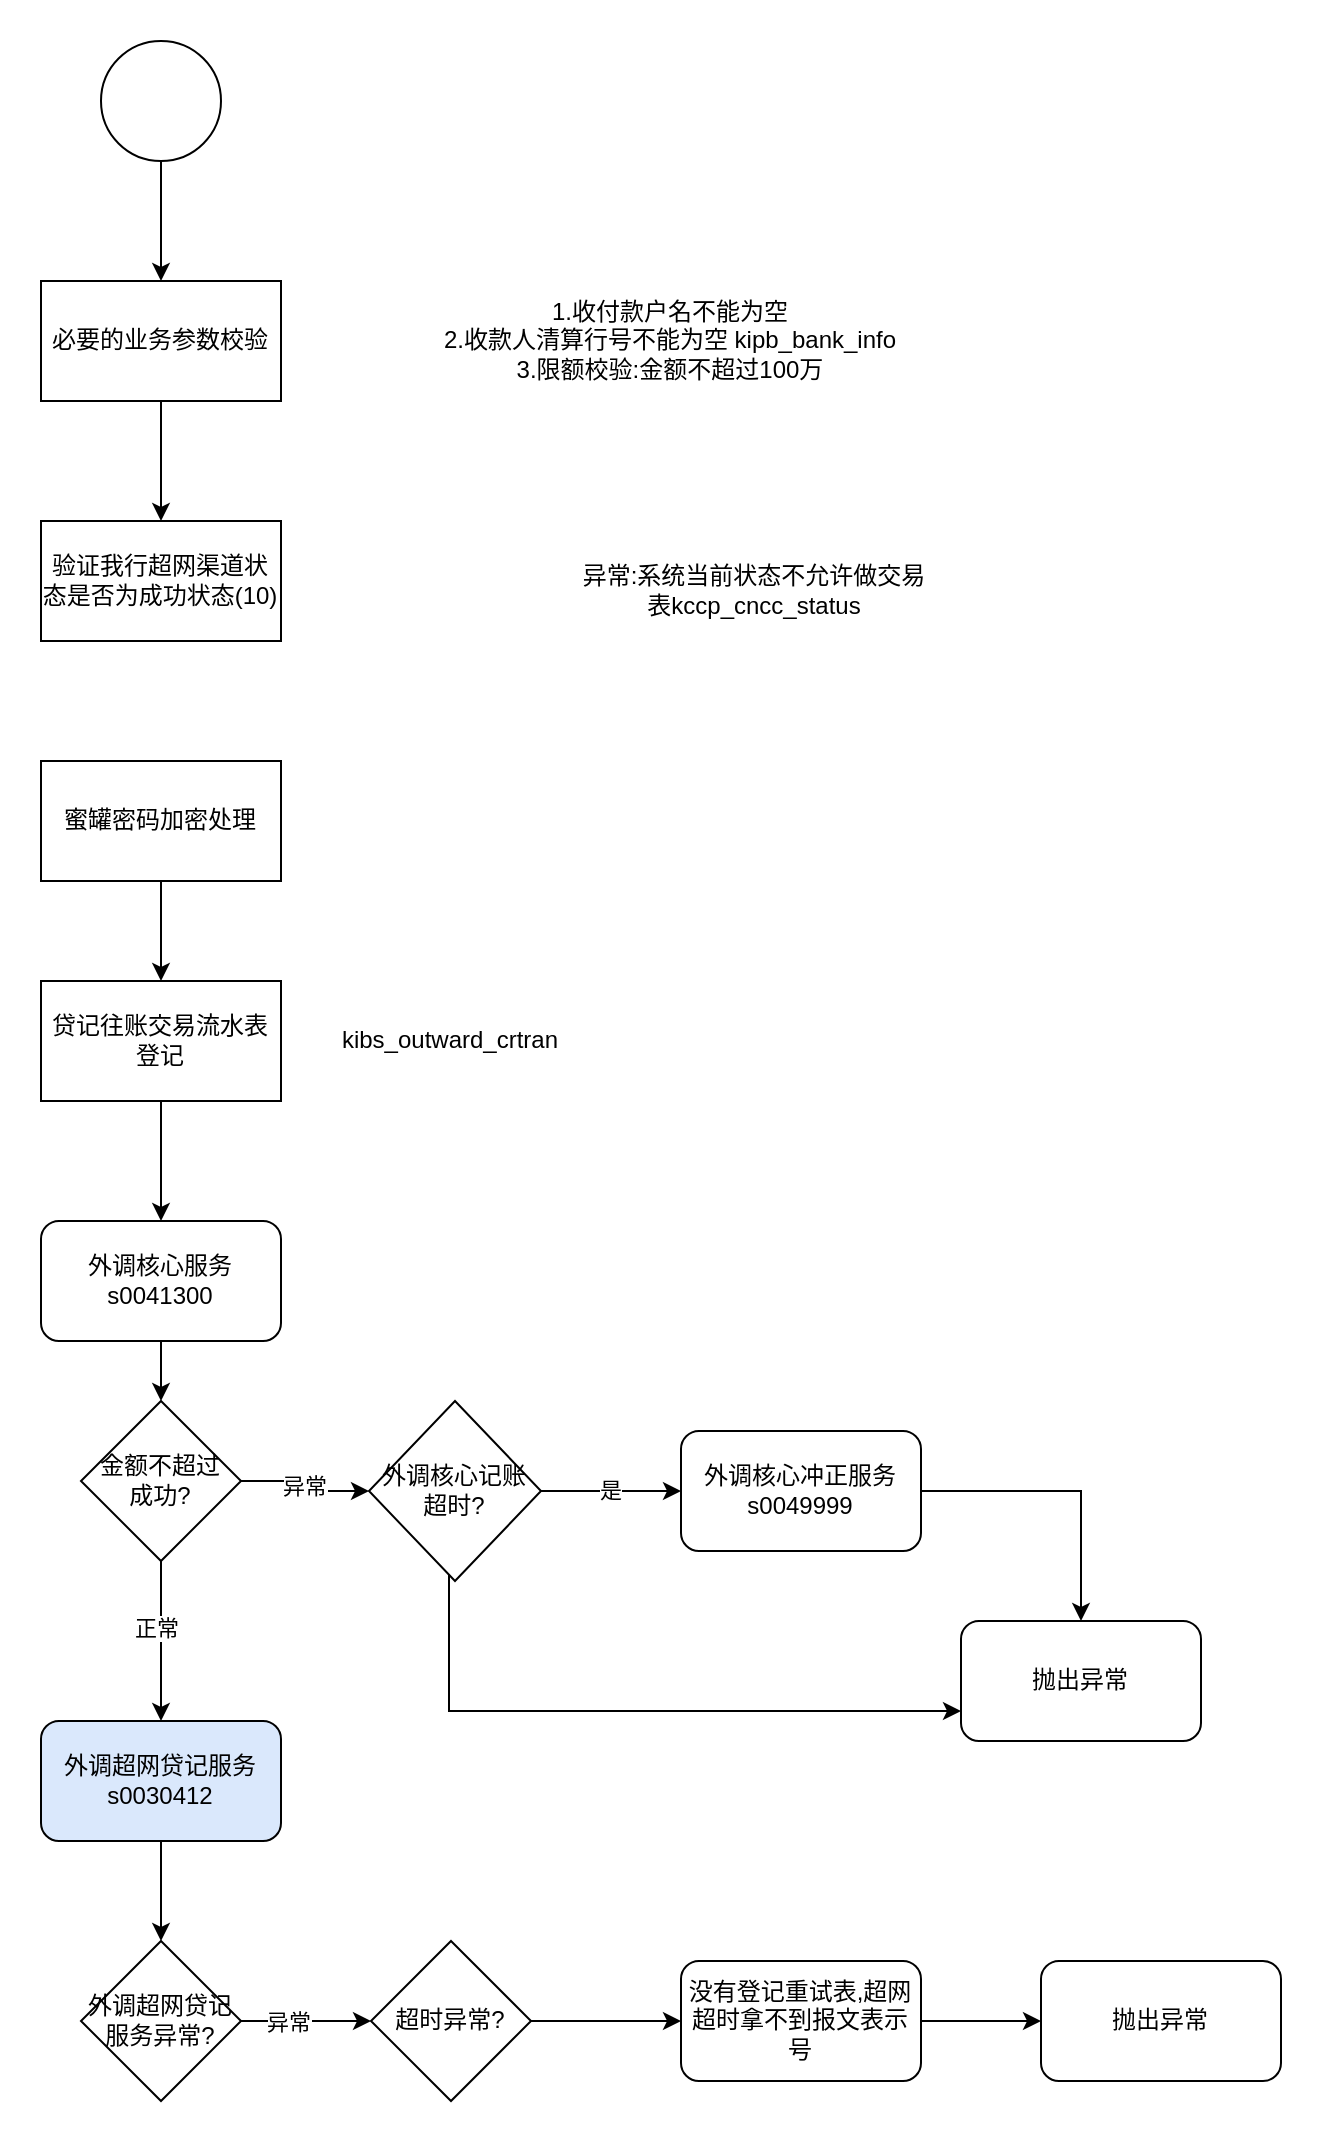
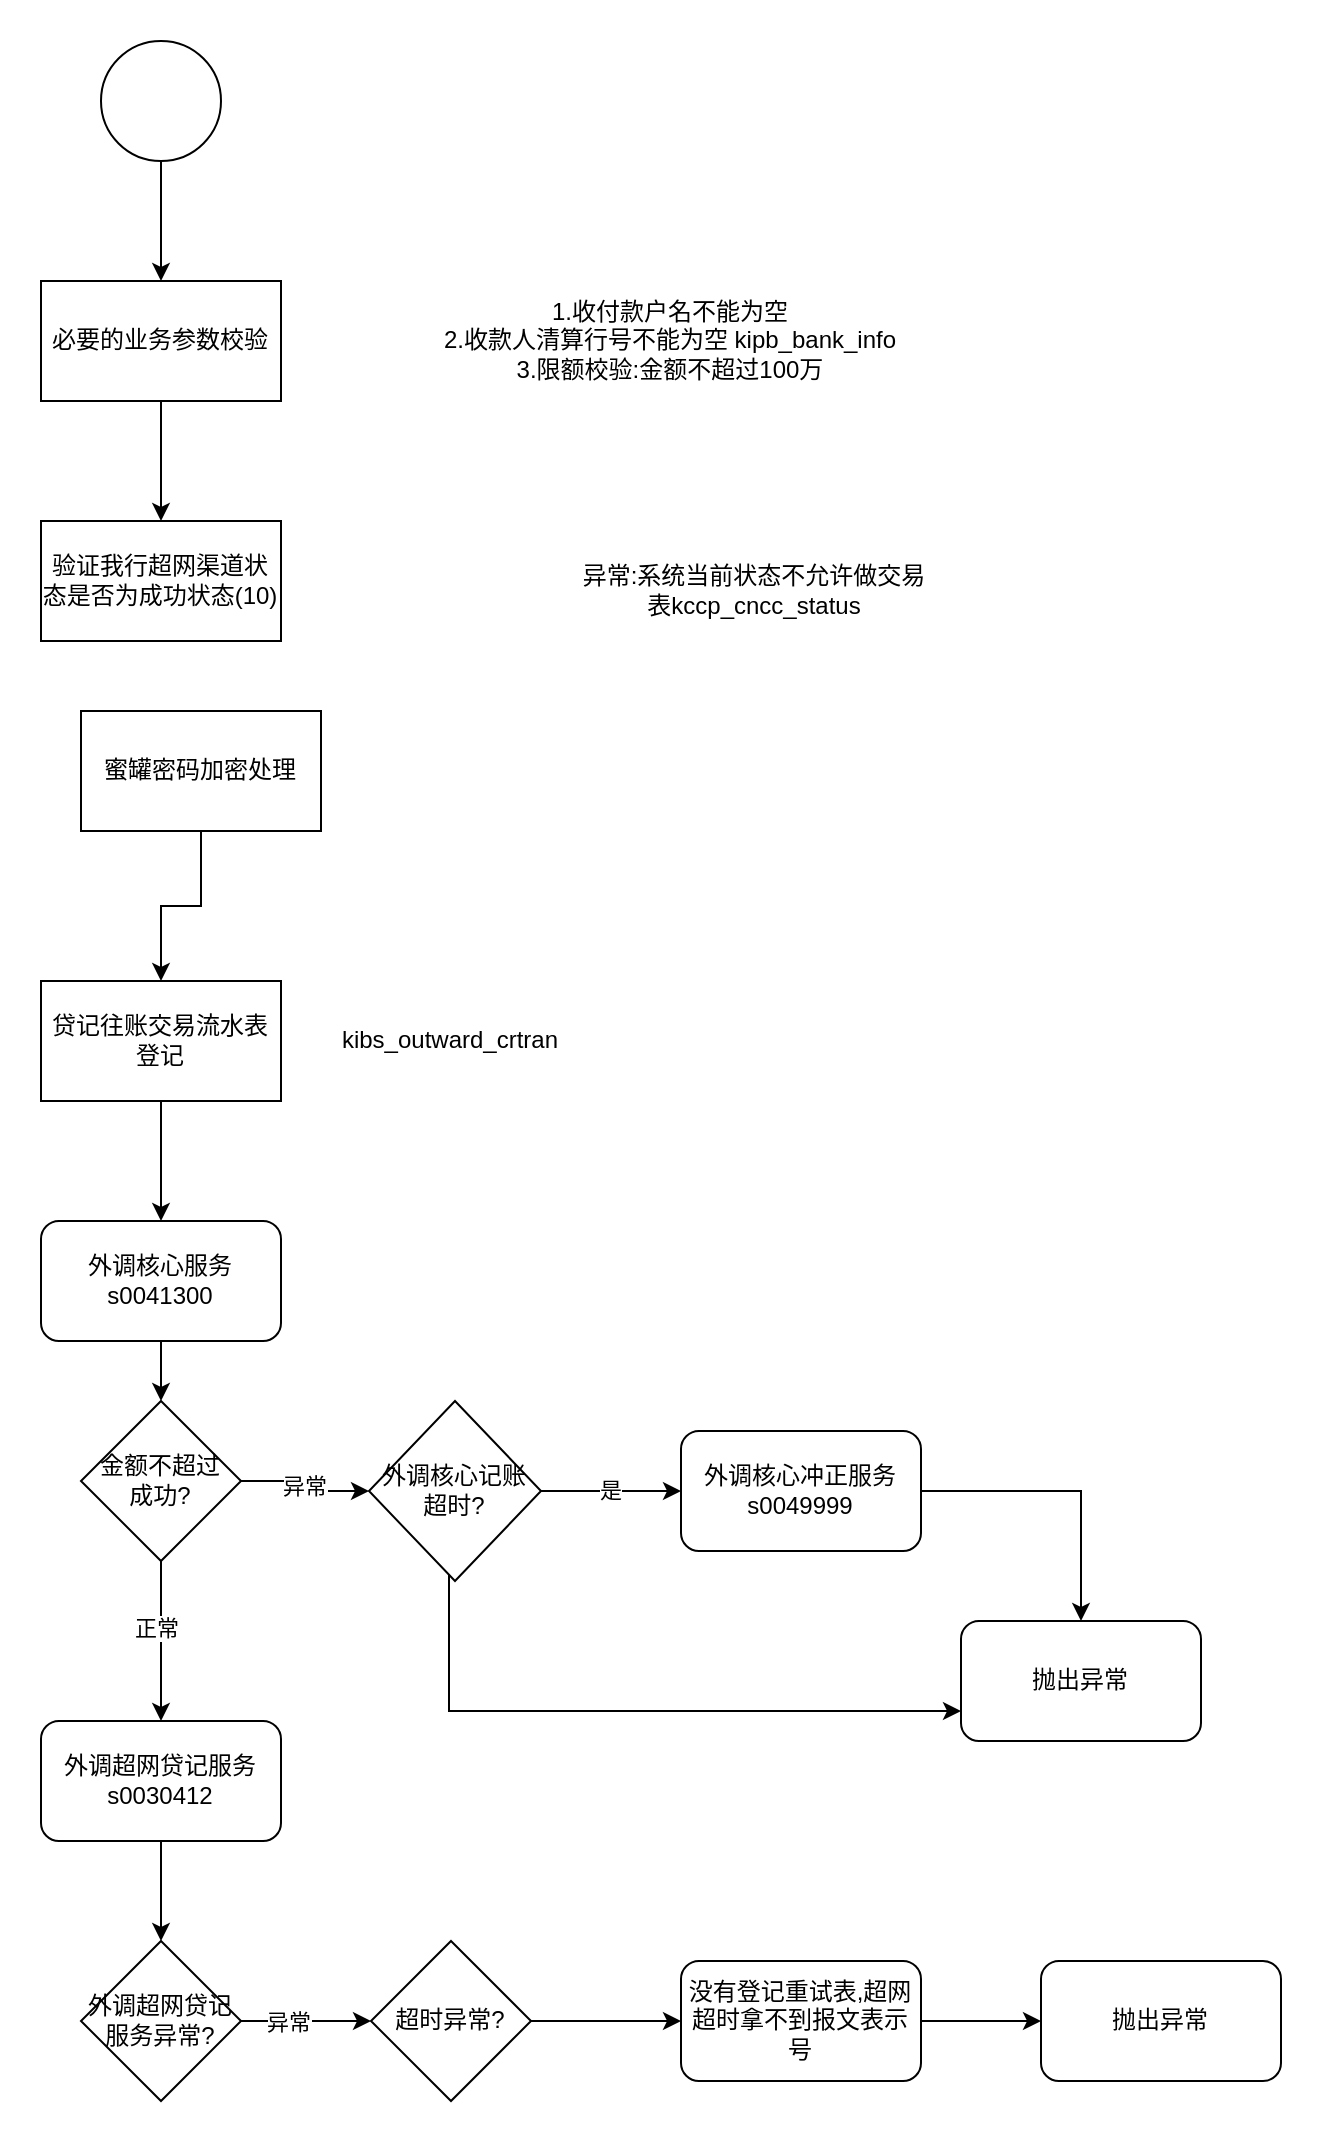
(161, 821) -> (201, 771)
(161, 1781) -> (161, 1781)
